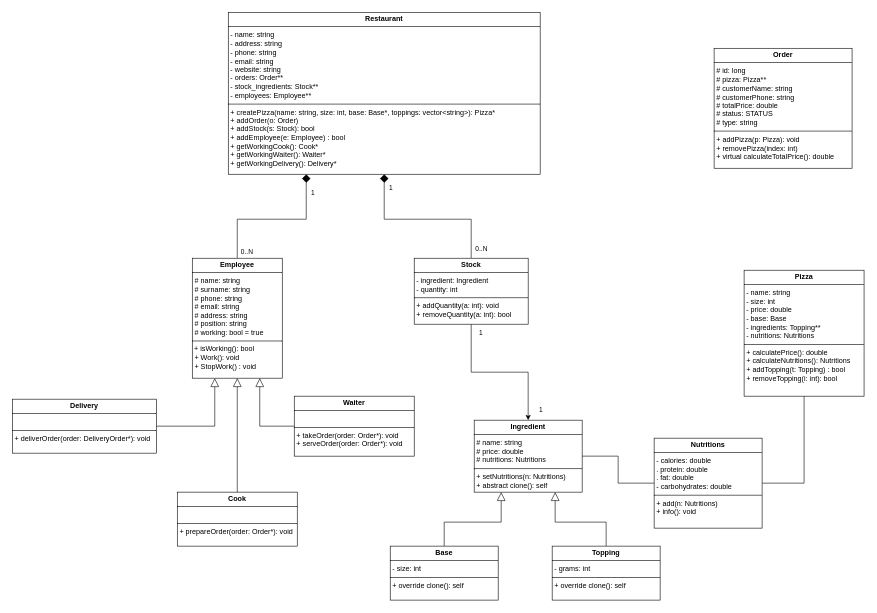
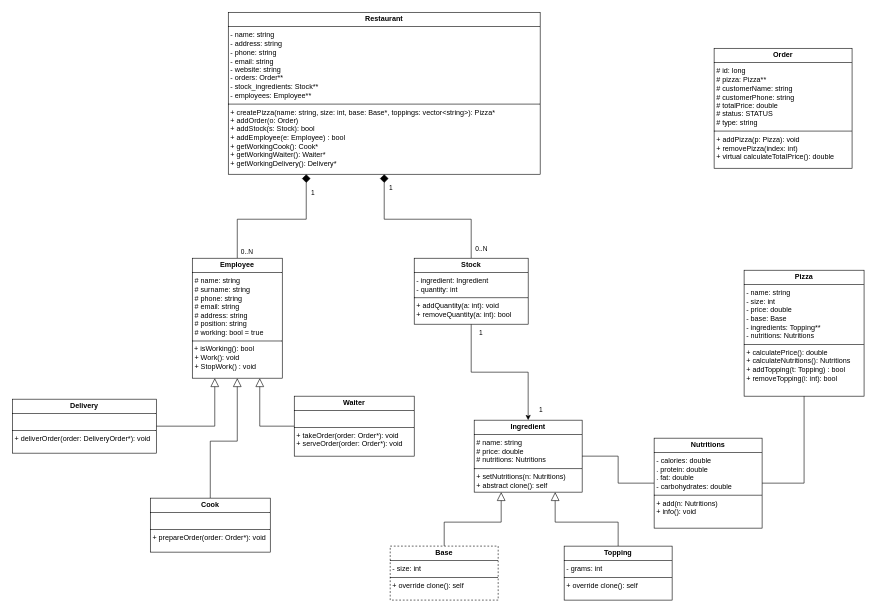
(237, 519) -> (210, 525)
(444, 573) -> (444, 573)
(606, 573) -> (618, 573)
